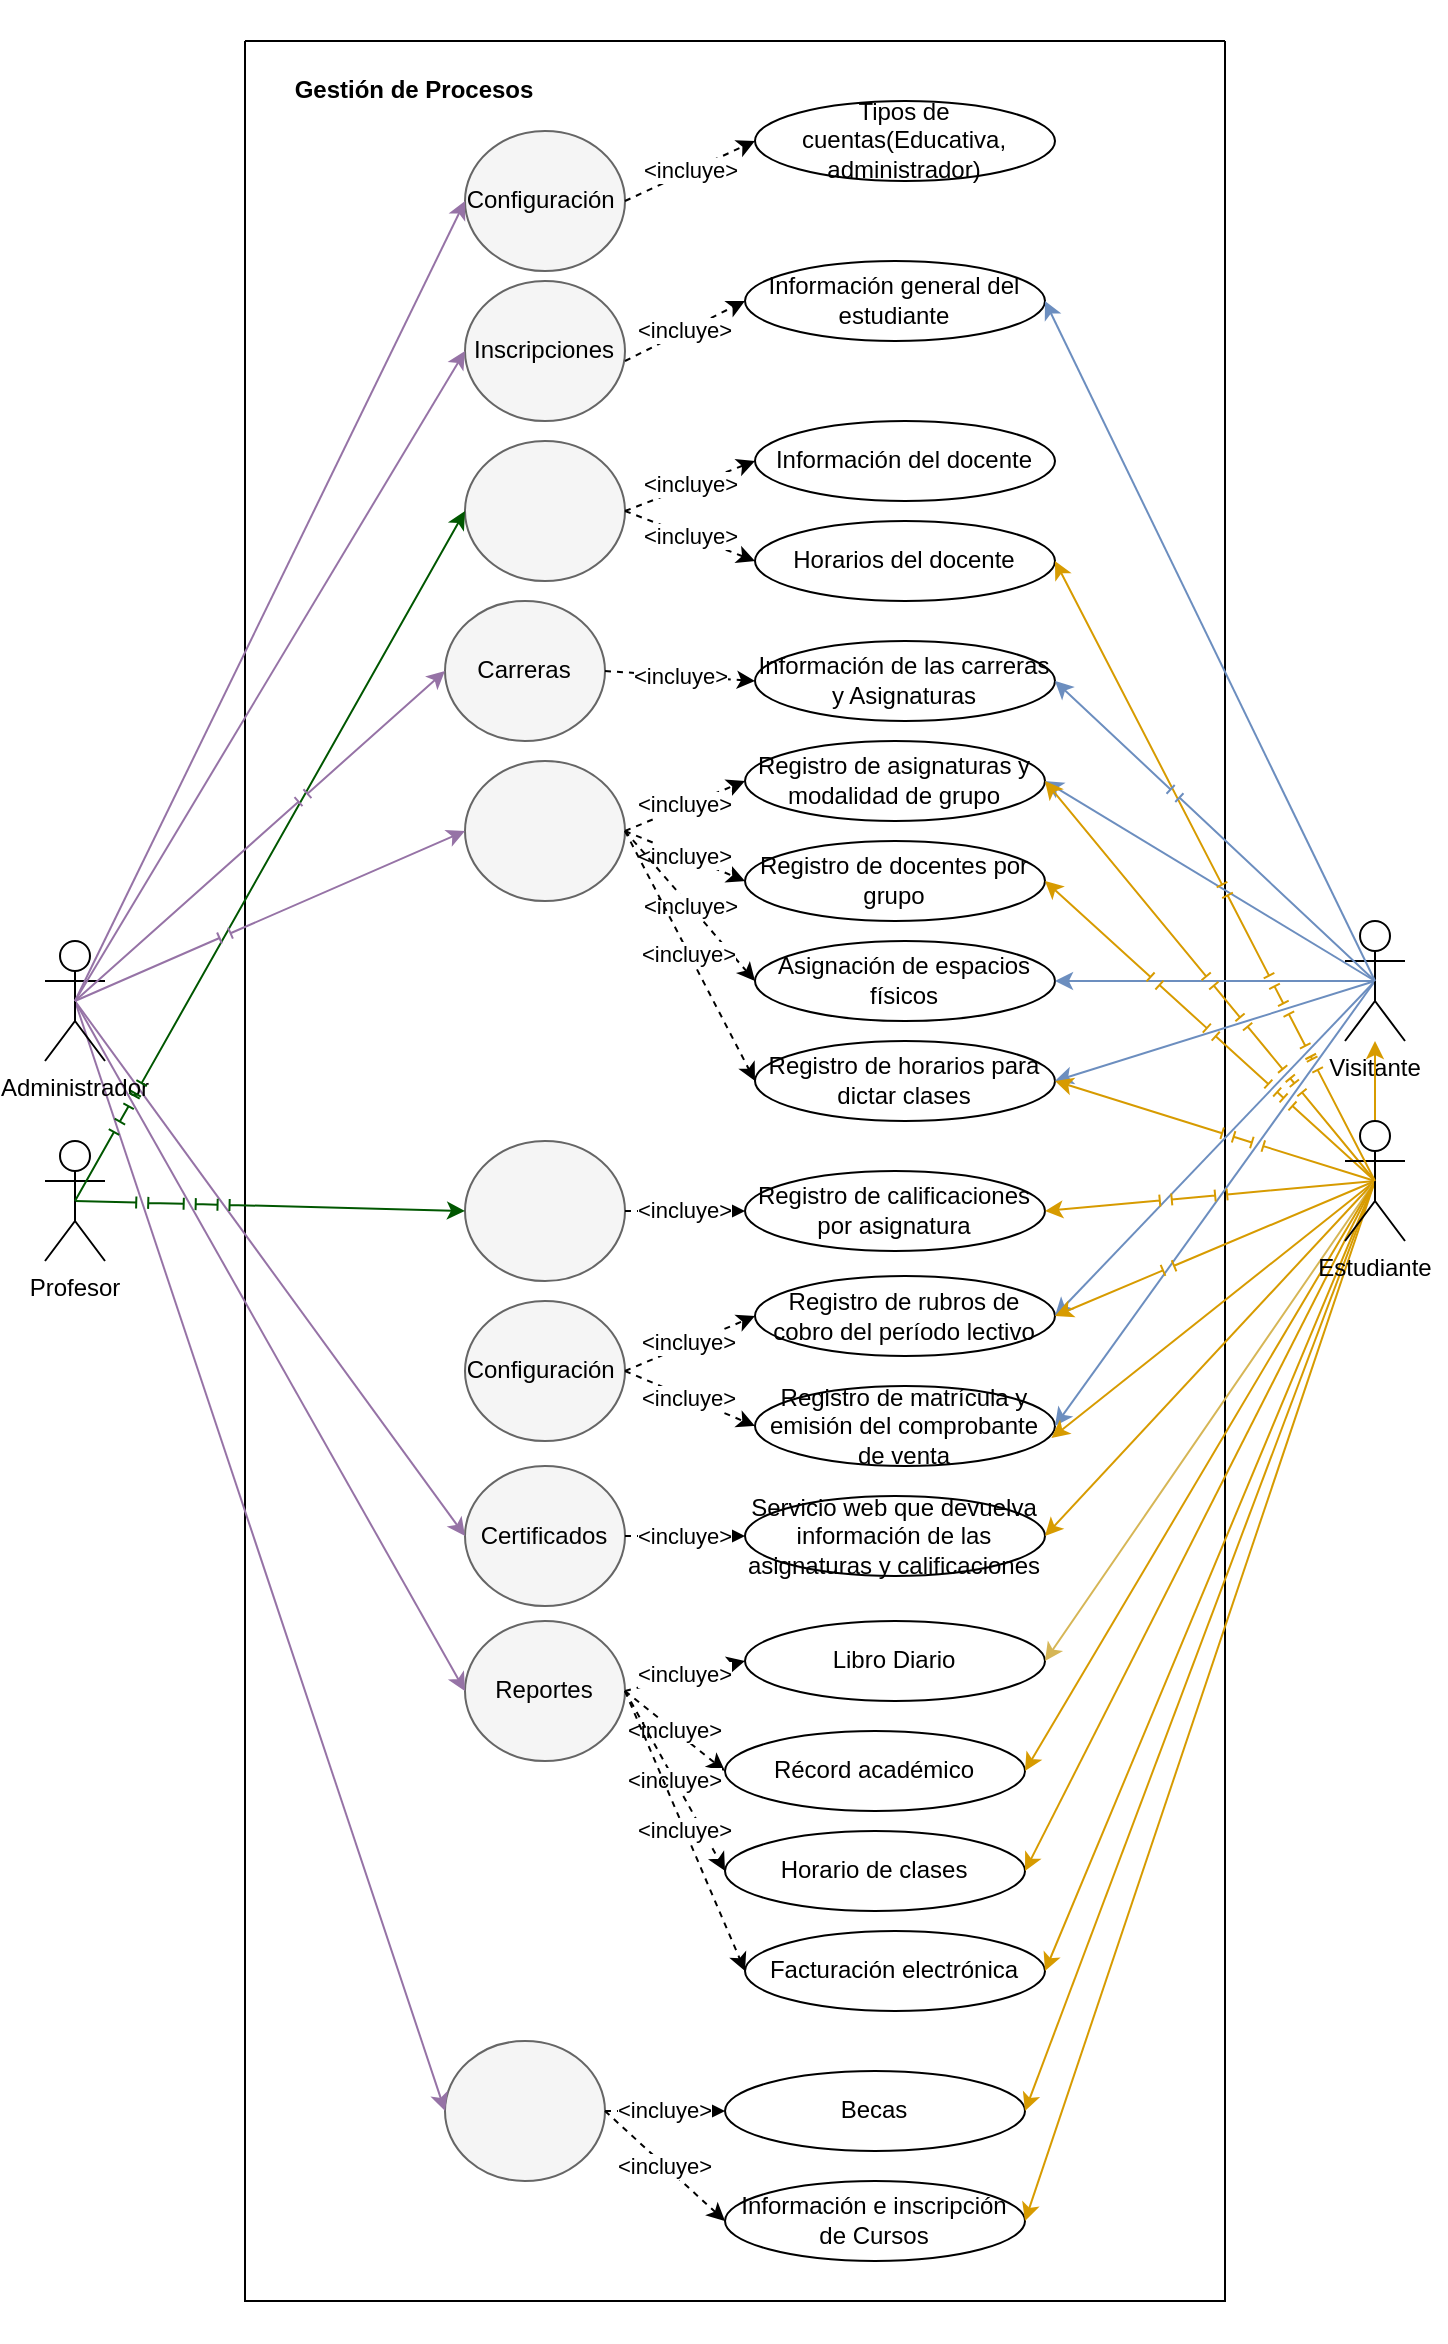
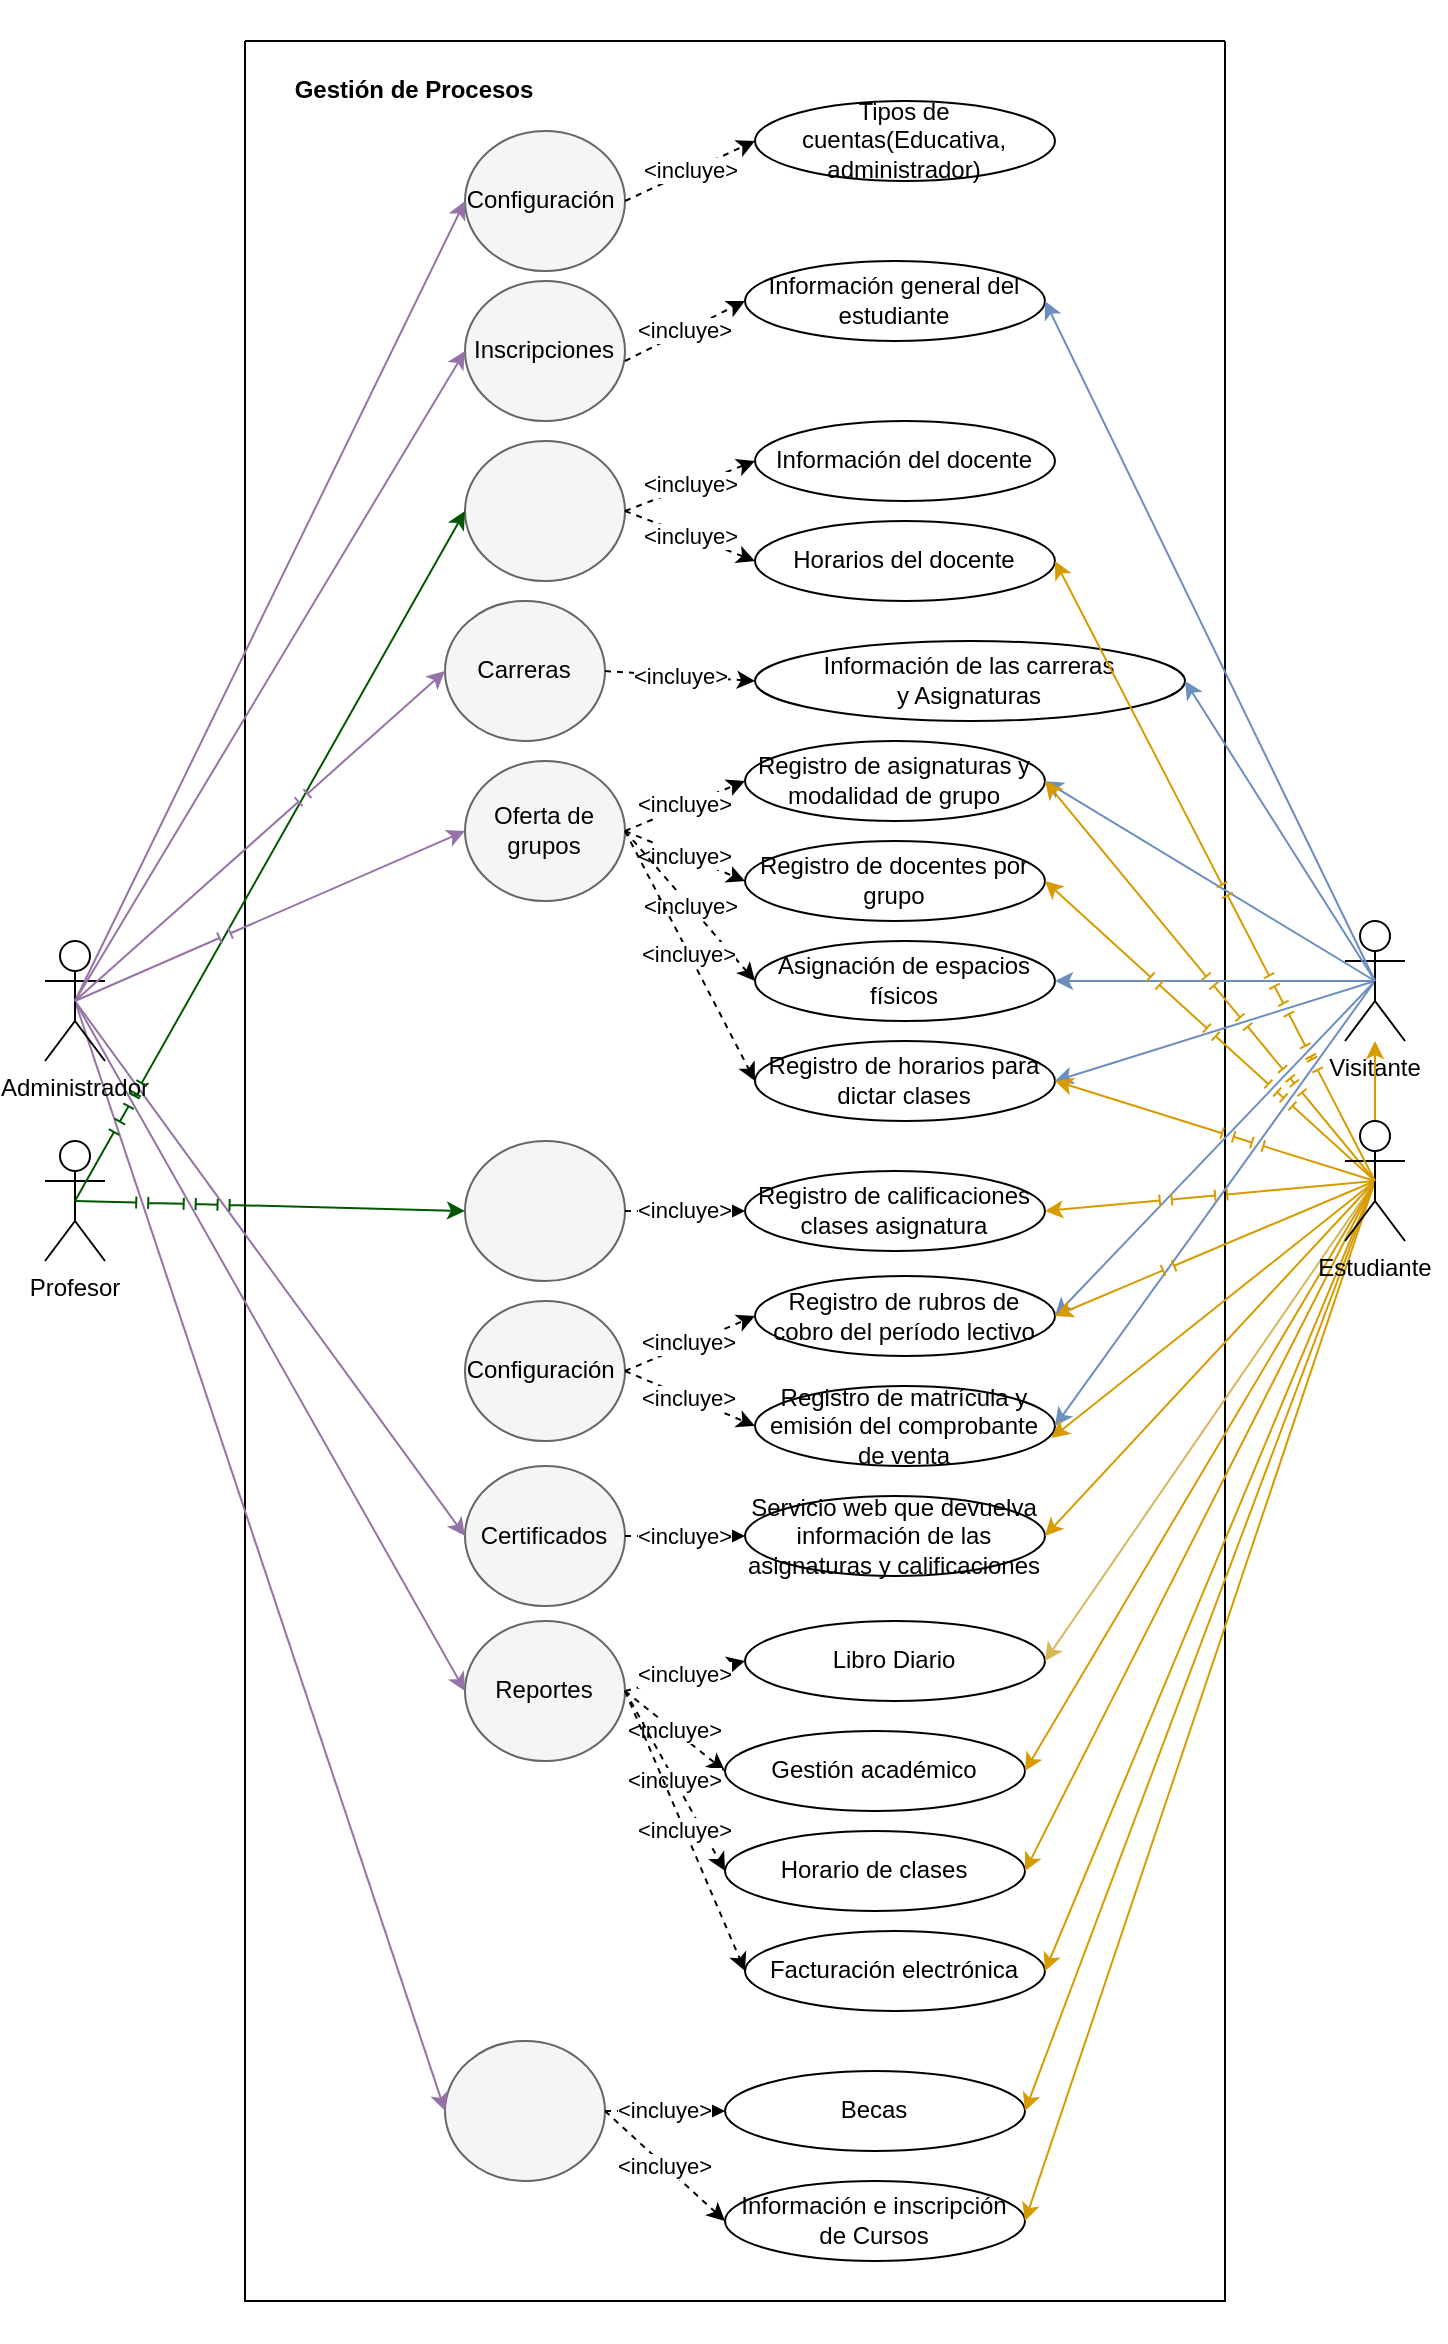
(905, 681) -> (970, 681)
none -> (545, 831)
(895, 1211) -> (895, 1211)
(875, 1771) -> (875, 1771)
